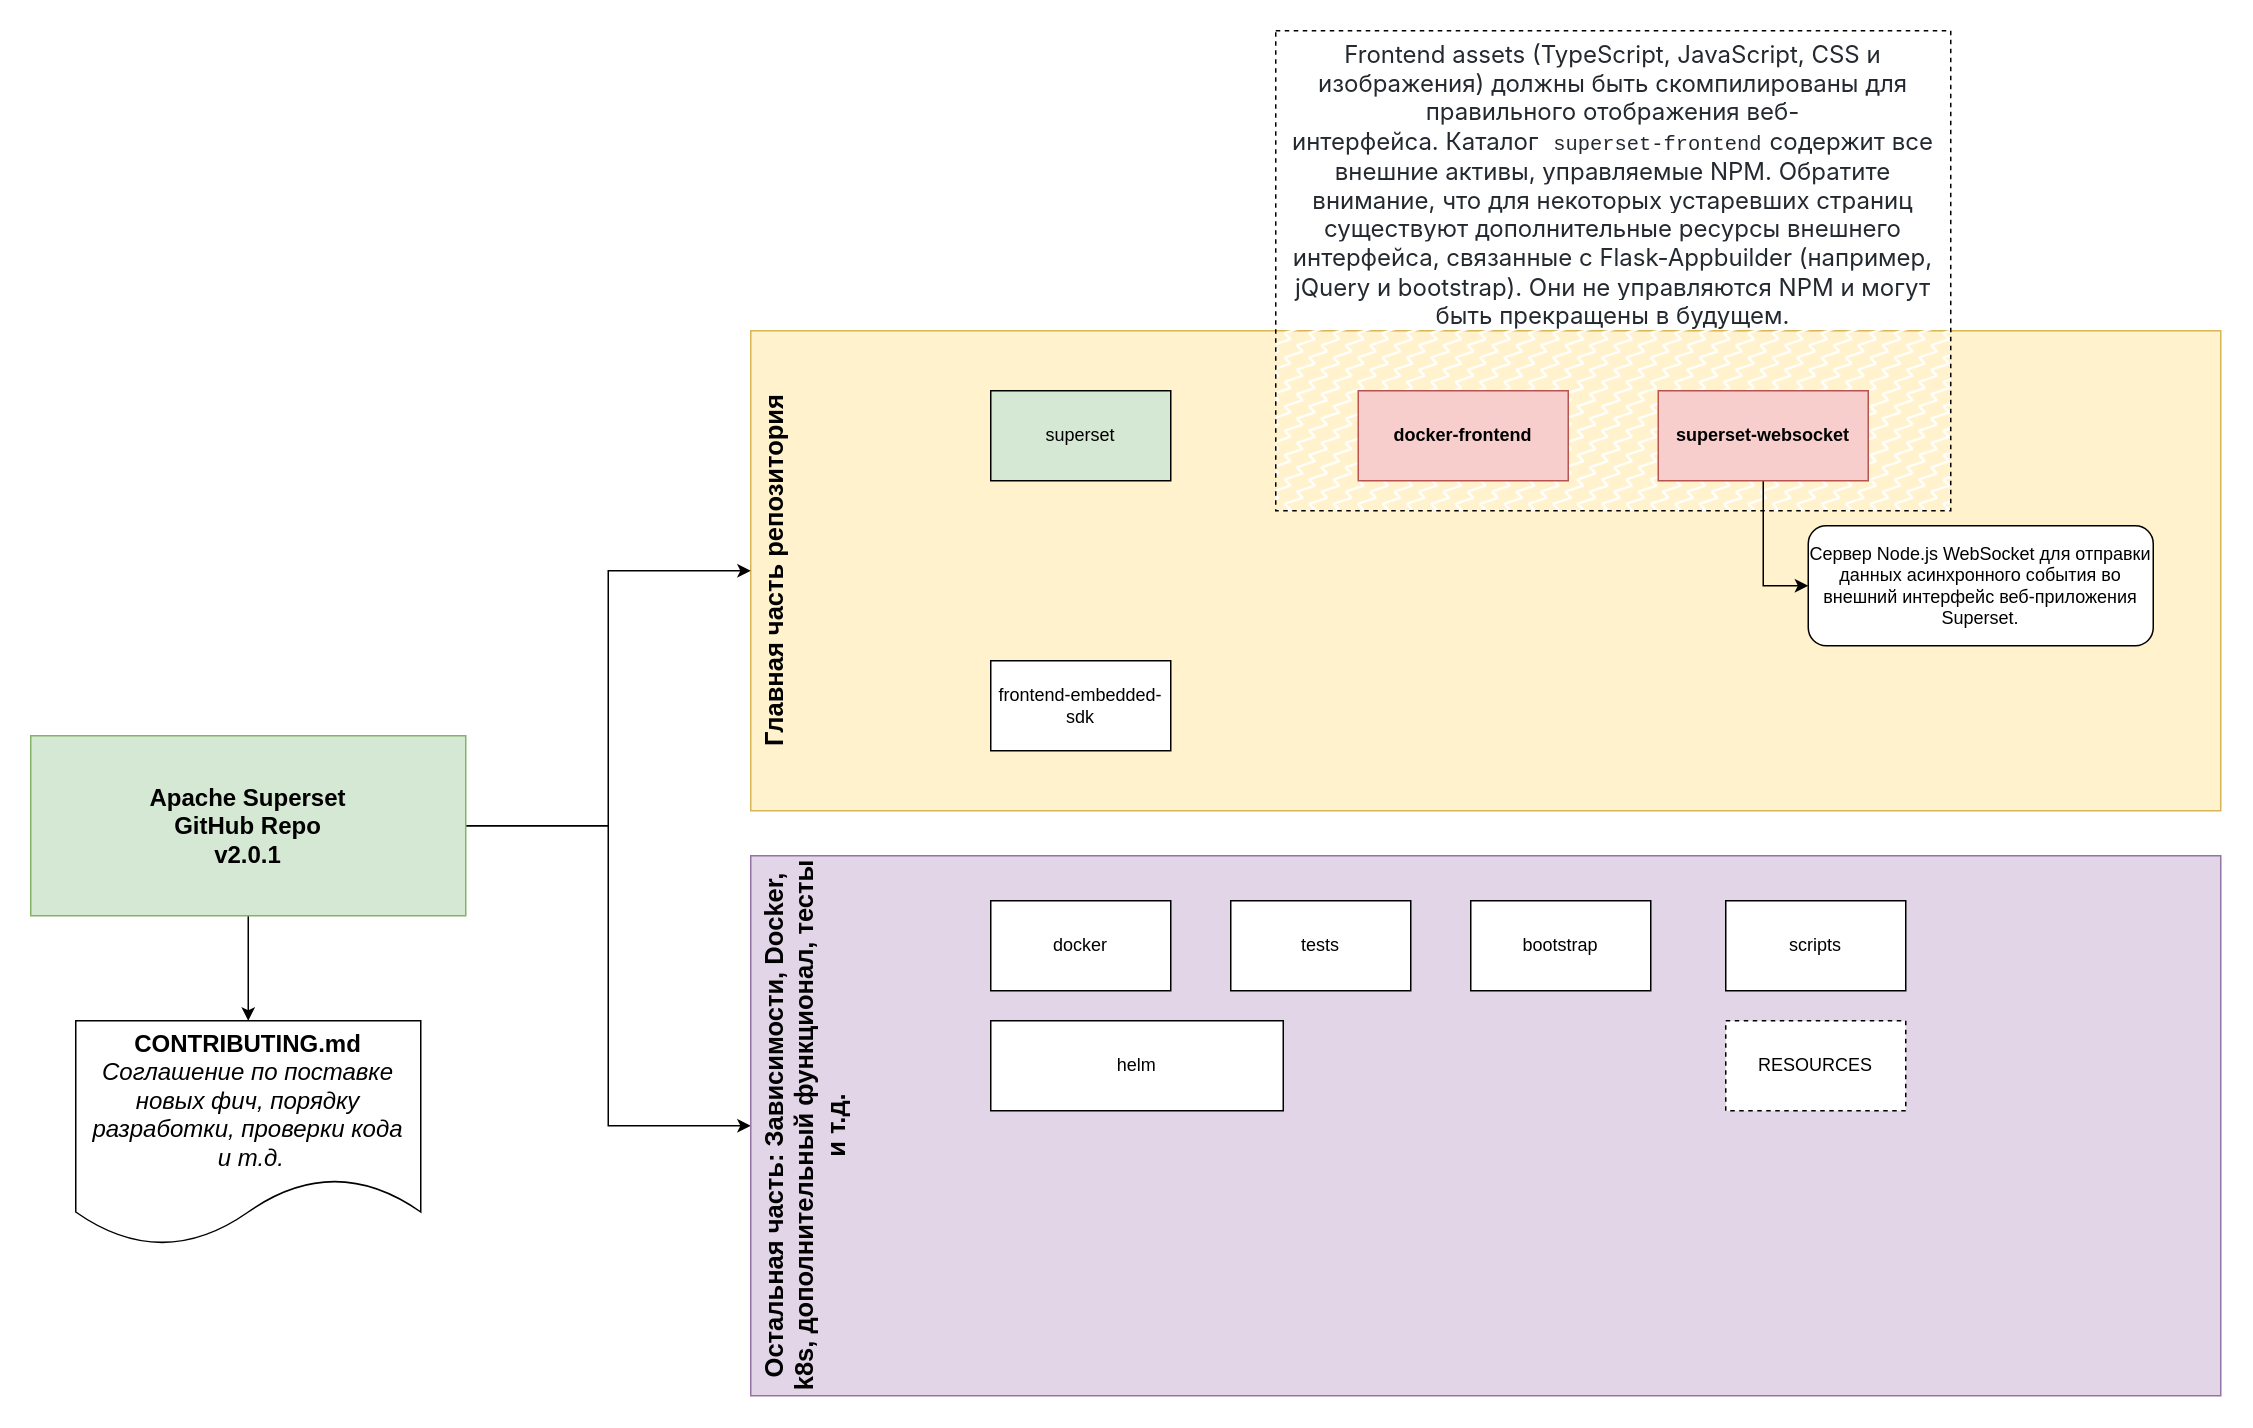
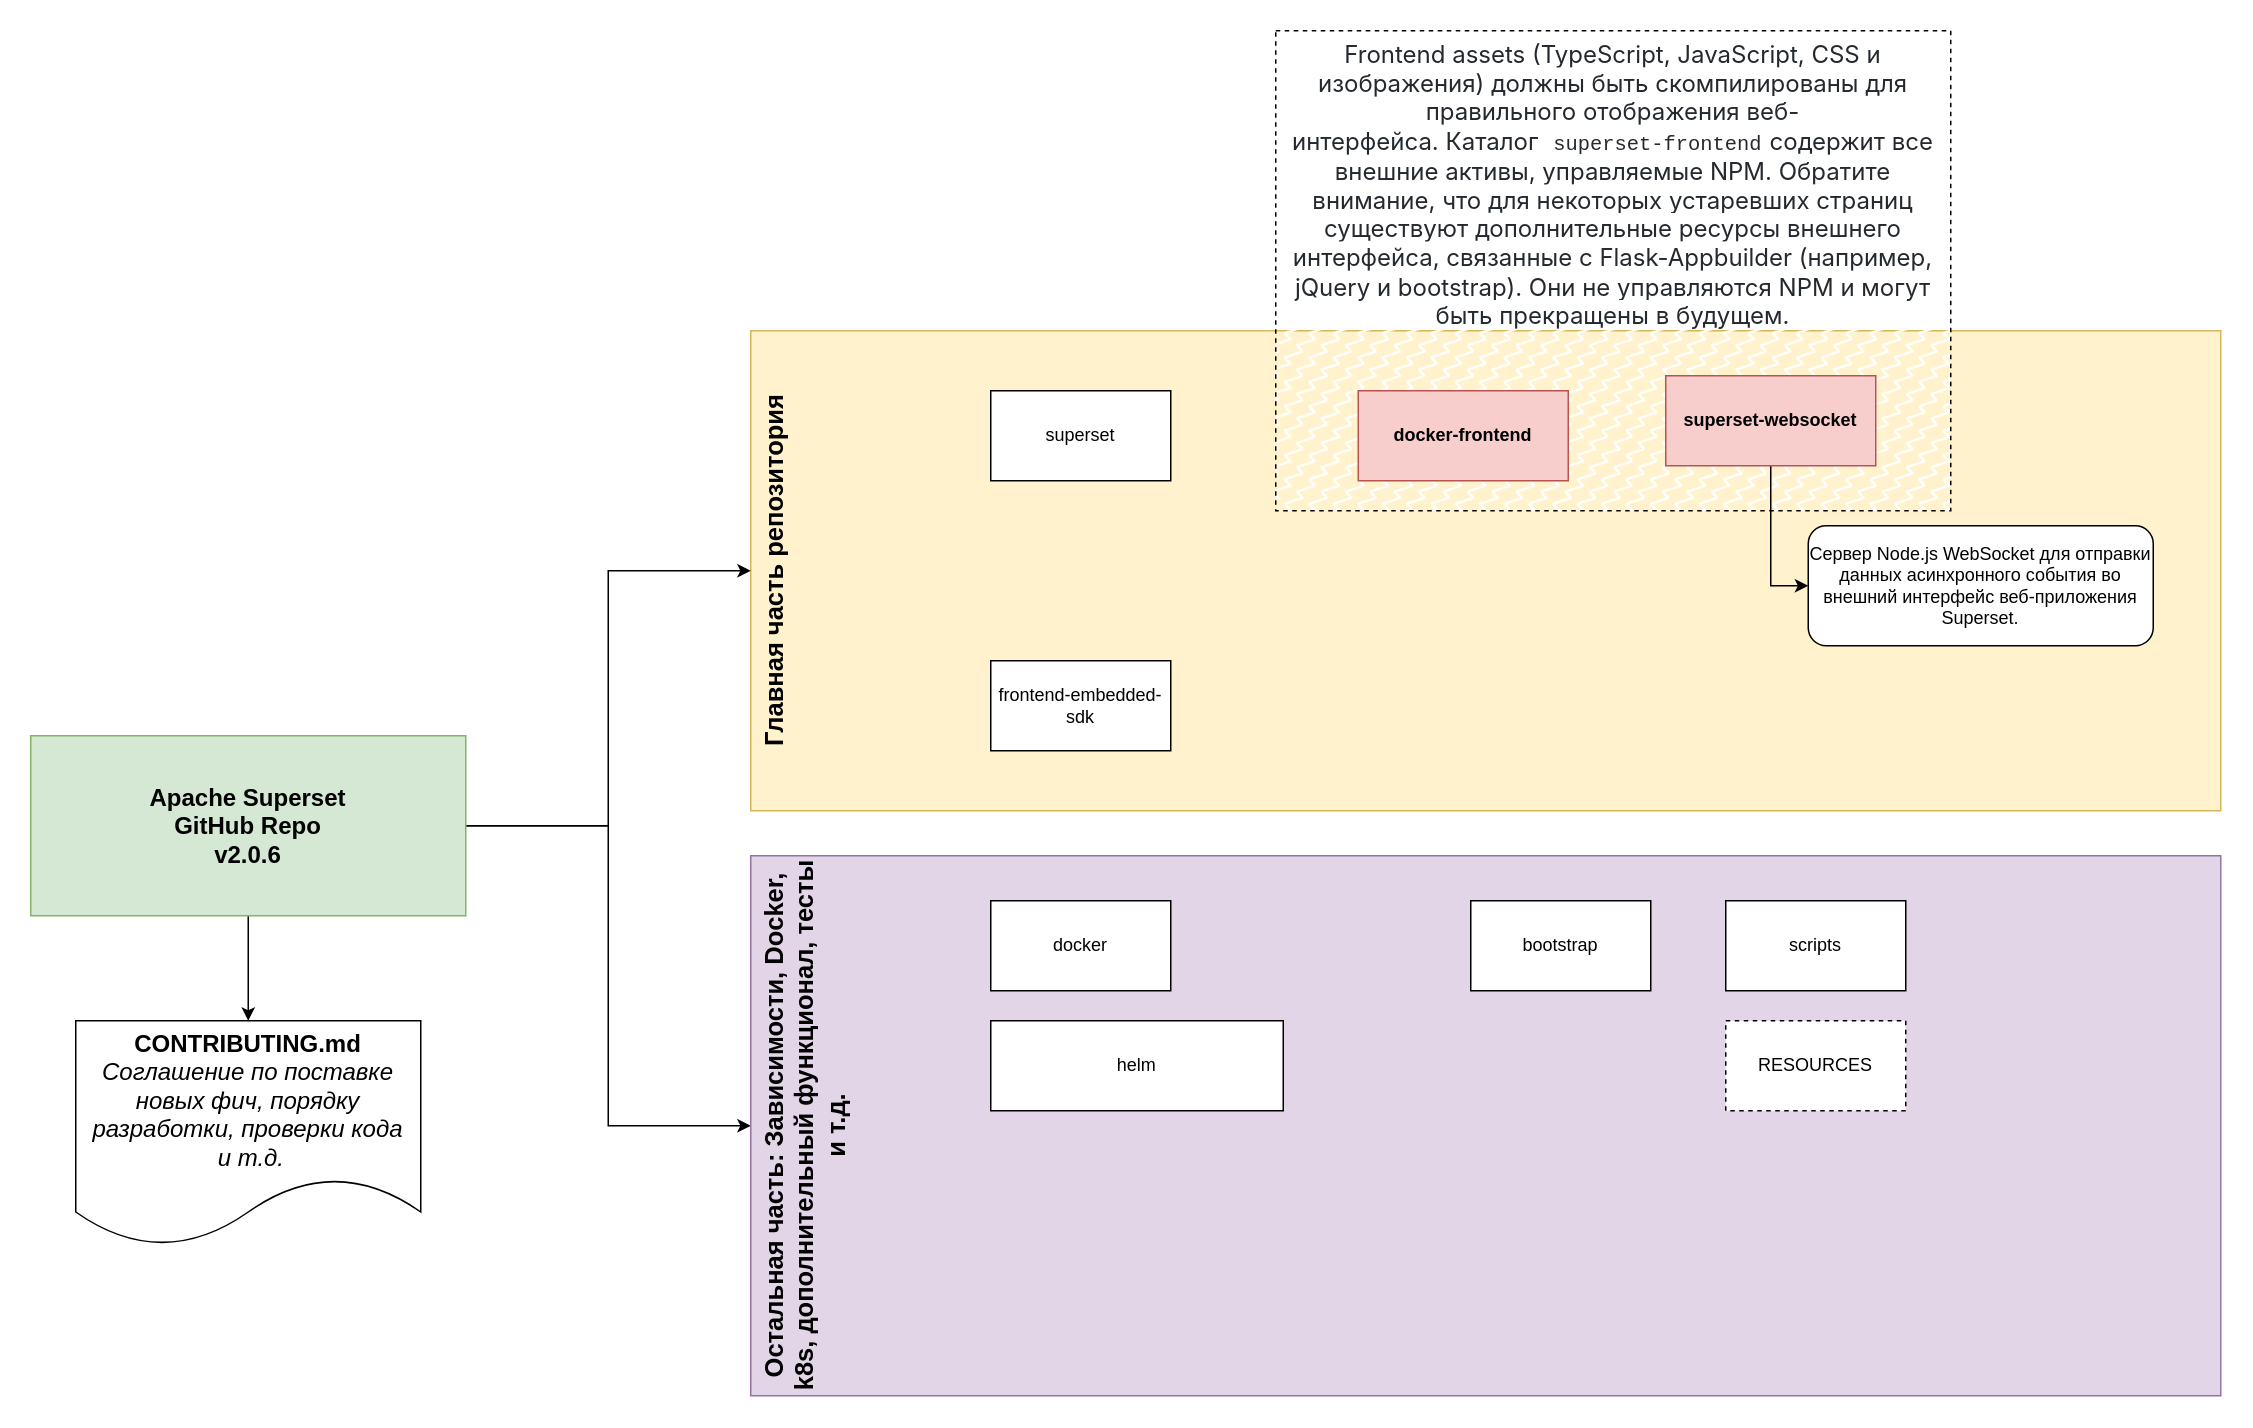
(1081, 436) -> (1081, 436)
(1763, 436) -> (1771, 421)
(248, 826) -> (248, 826)
(1321, 946) -> none
